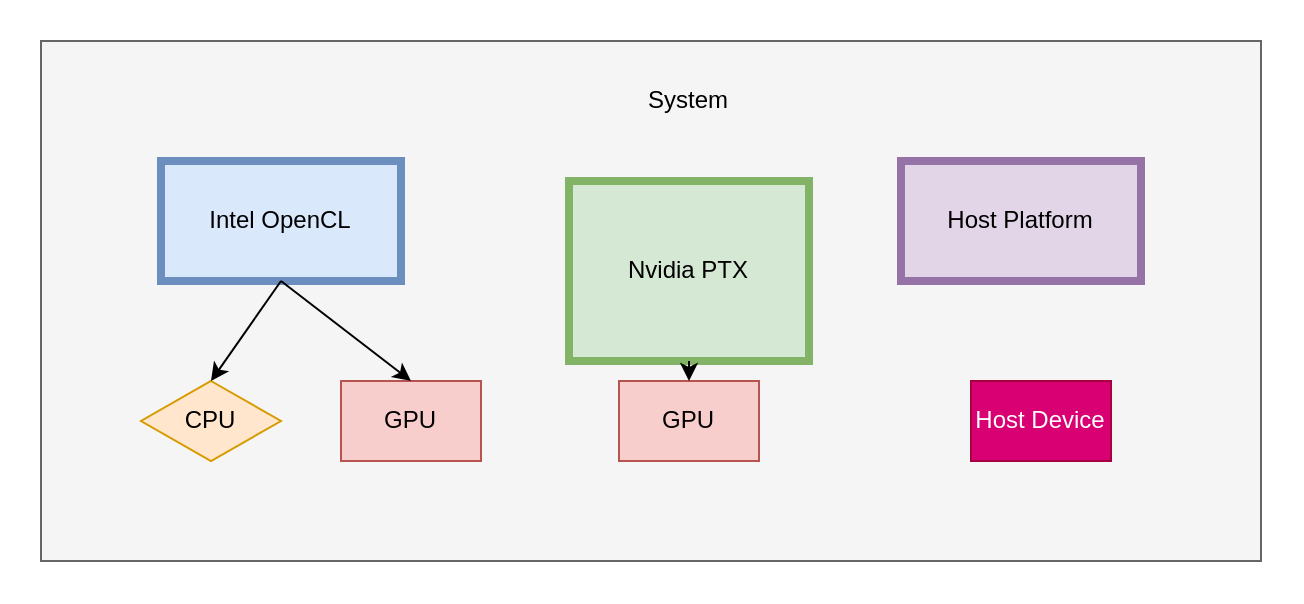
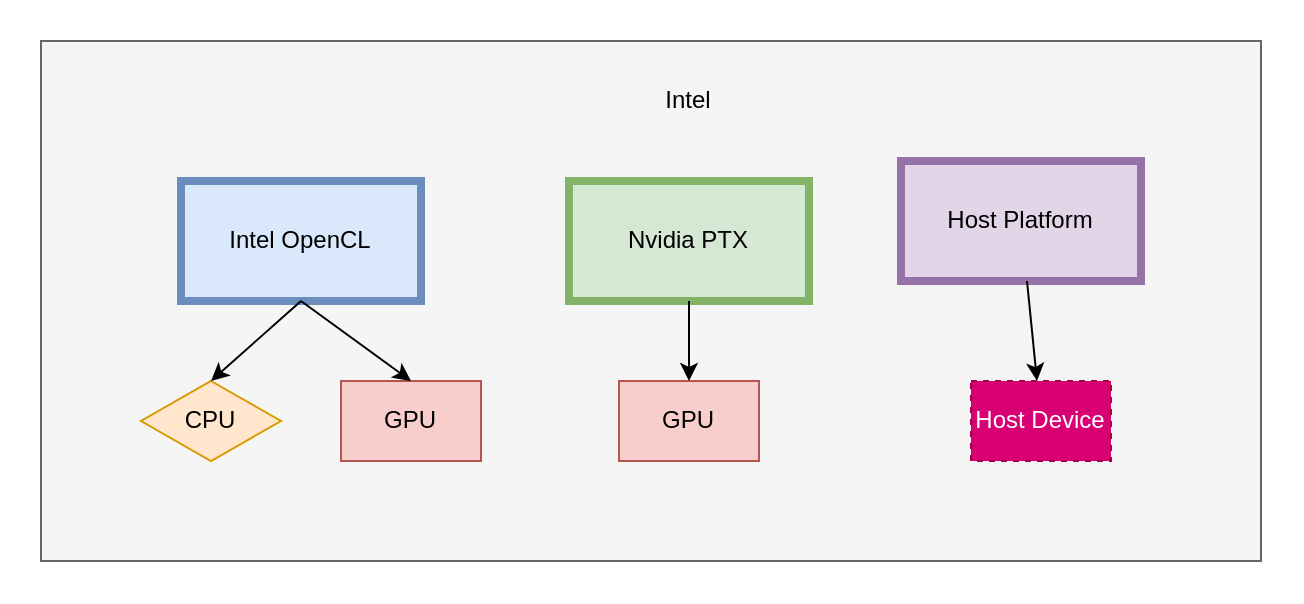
(689, 101) -> (689, 101)
(281, 221) -> (301, 241)
(689, 271) -> (689, 241)
none -> (1031, 324)
(1041, 421) -> (1041, 421)
